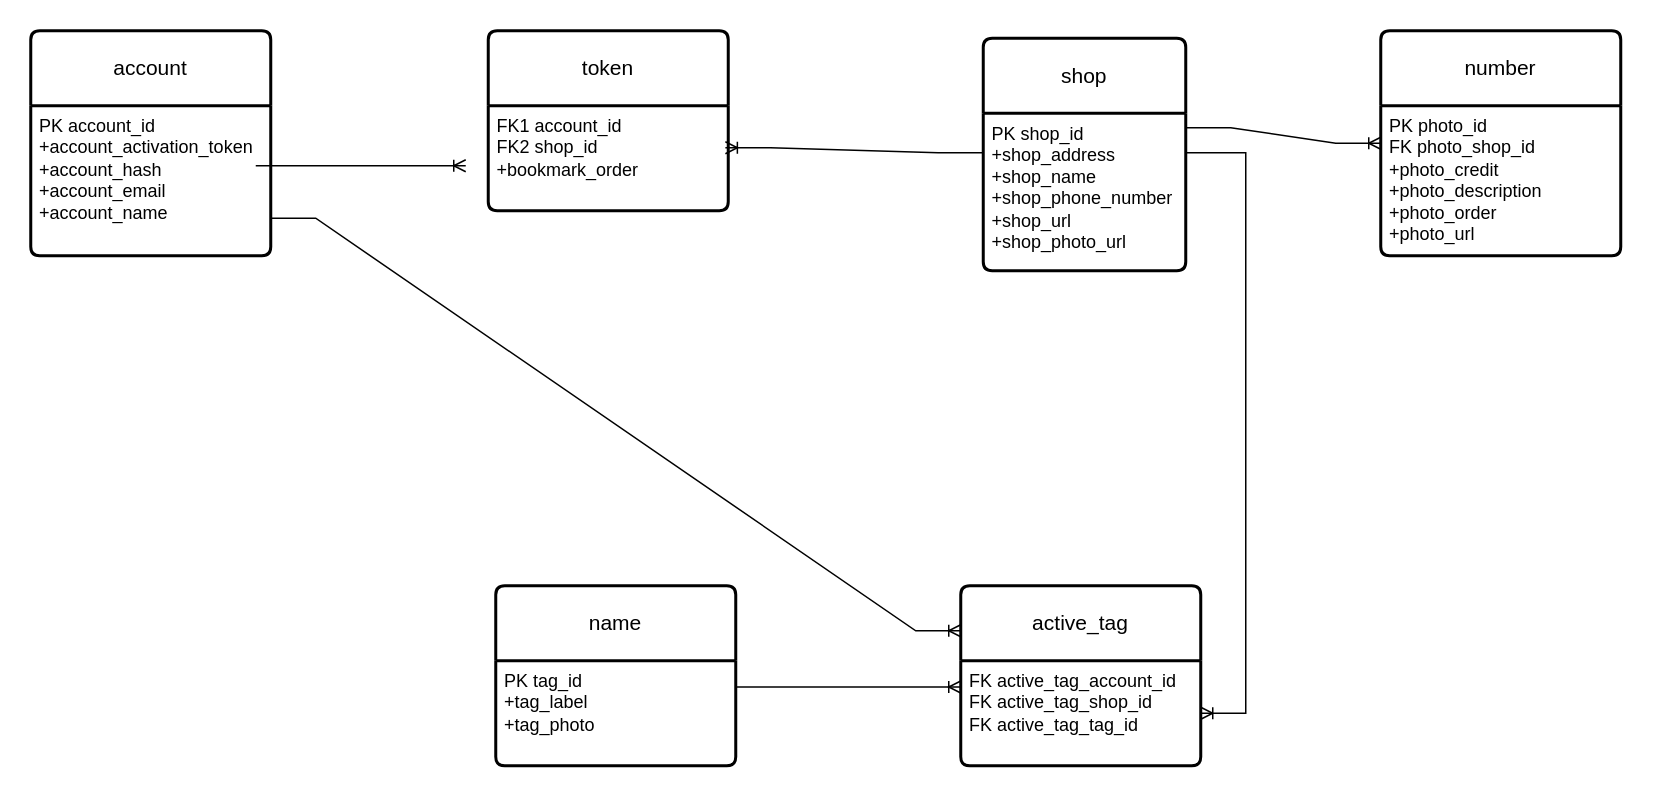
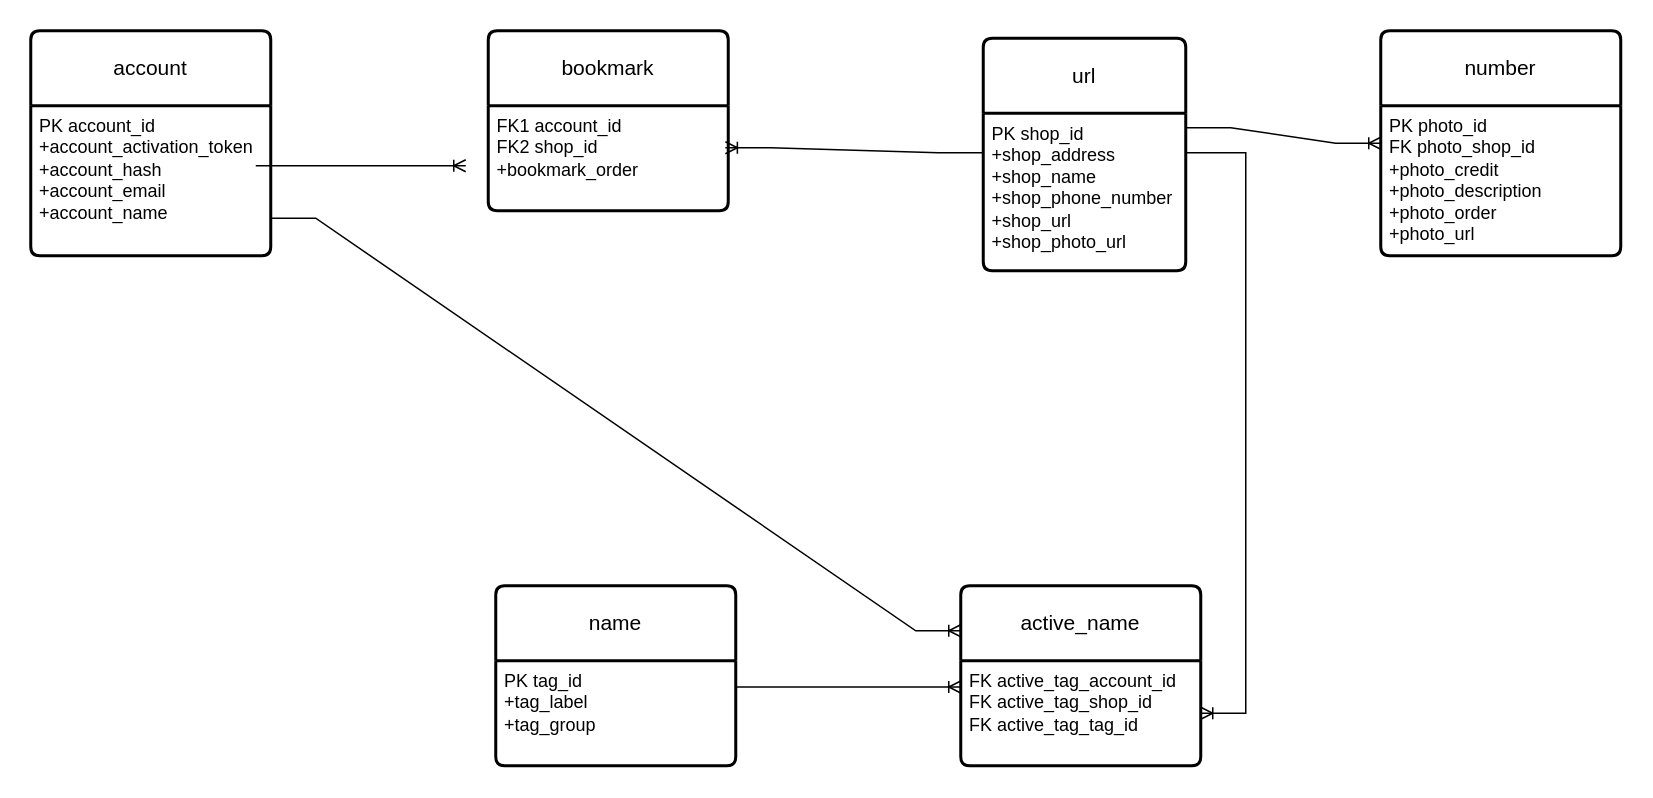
(608, 68) -> (608, 68)
(1085, 76) -> (1085, 76)
(1081, 623) -> (1081, 623)
(555, 704) -> (555, 704)
